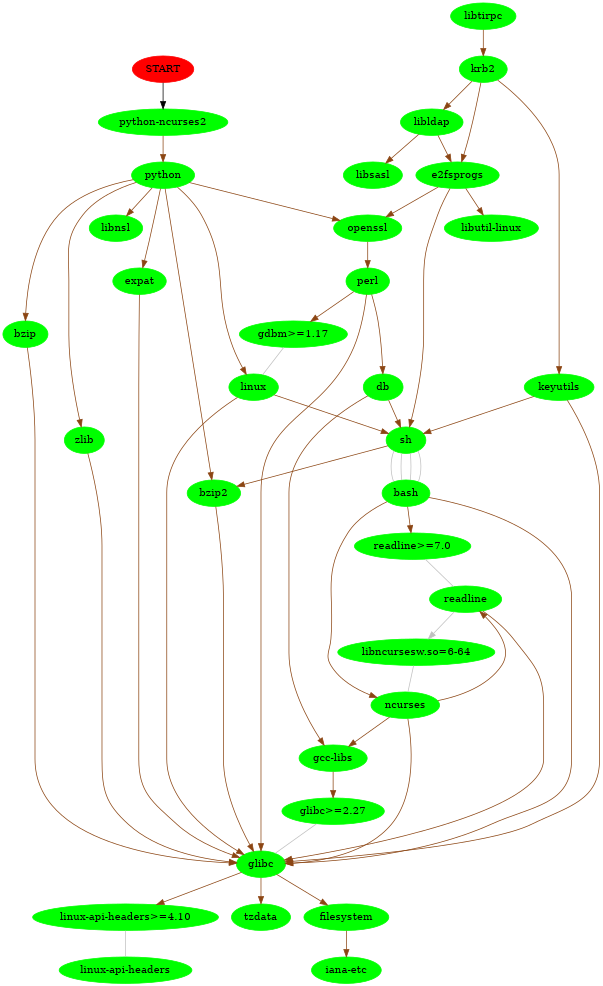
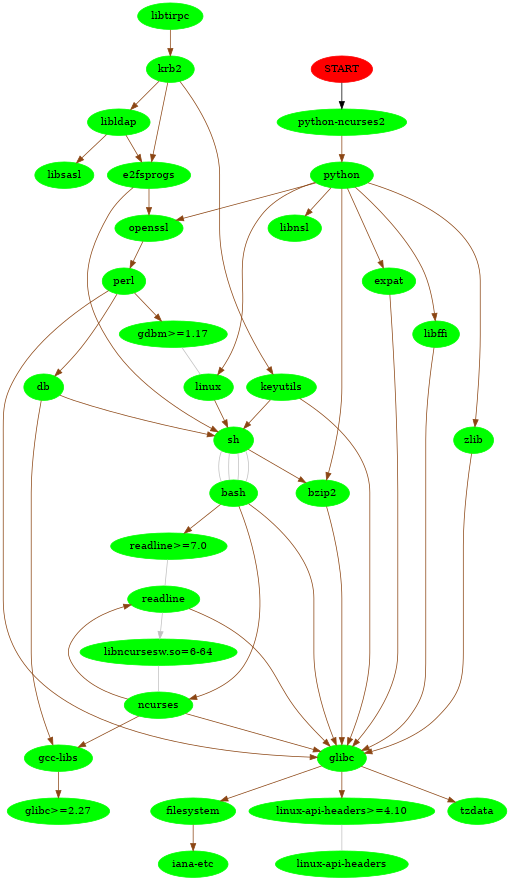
(491, 228) -> none
(25, 334) -> (436, 334)
(167, 625) -> none
(296, 839) -> none
